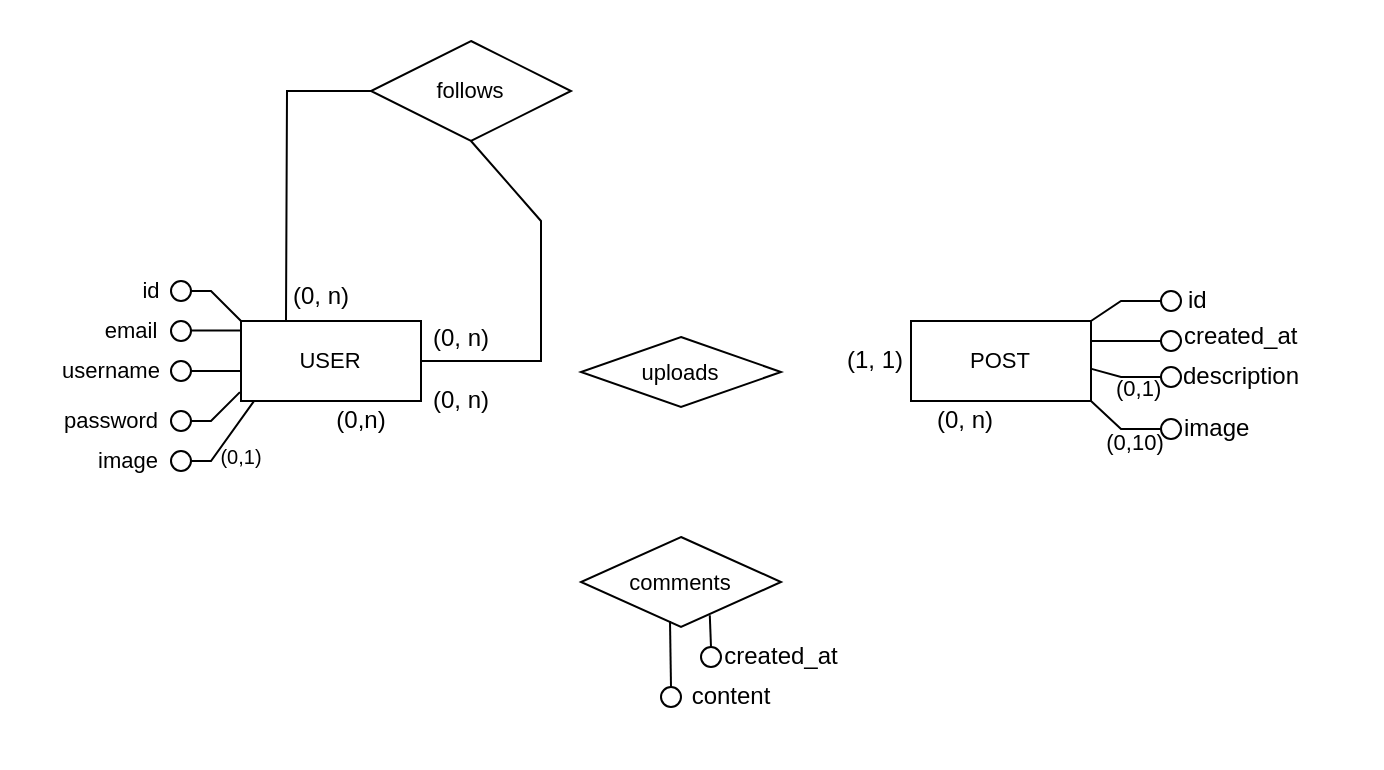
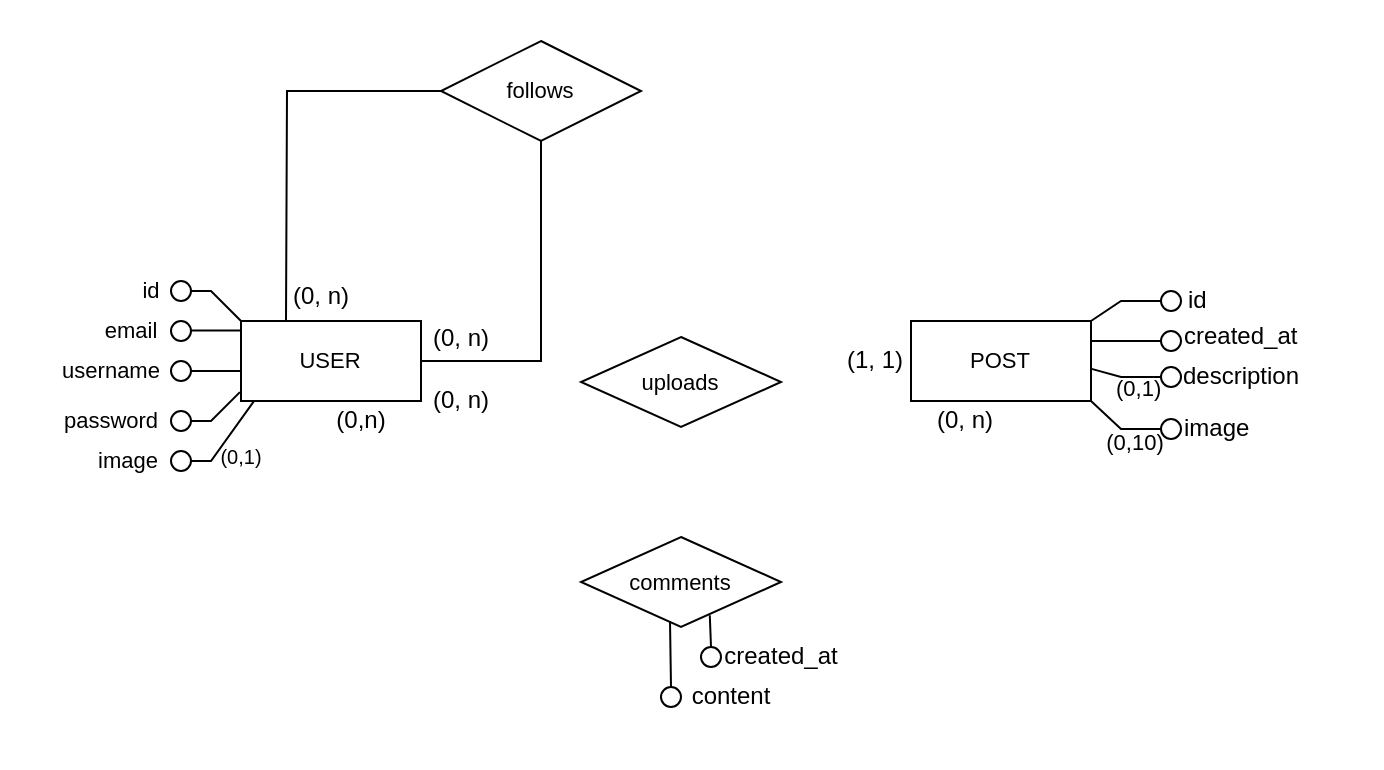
(471, 91) -> (541, 91)
(681, 372) -> (681, 382)
